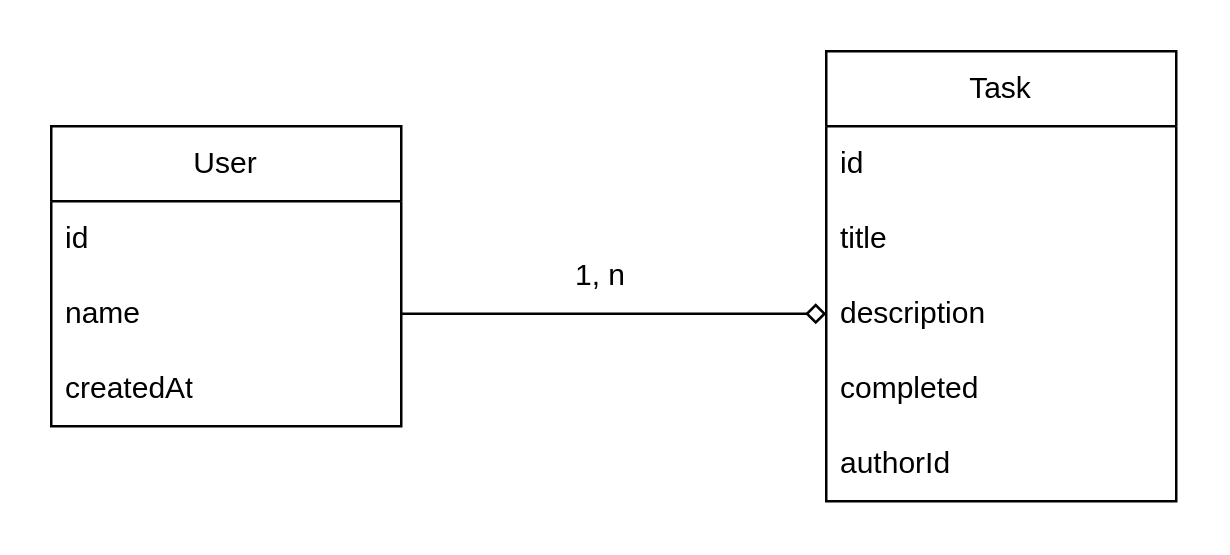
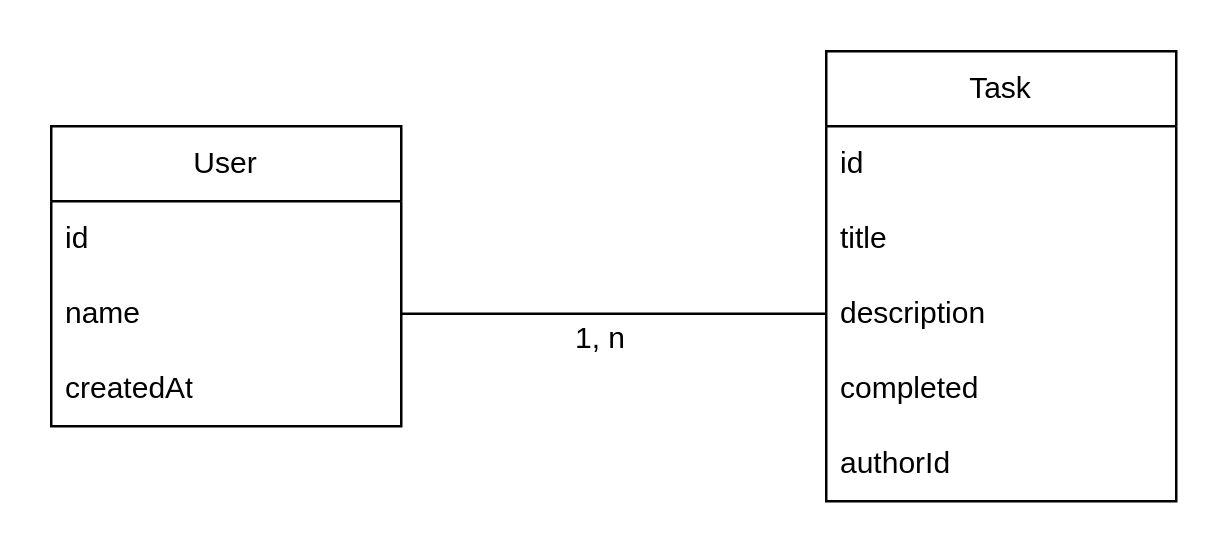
(601, 276) -> (601, 339)
(806, 314) -> (813, 314)
